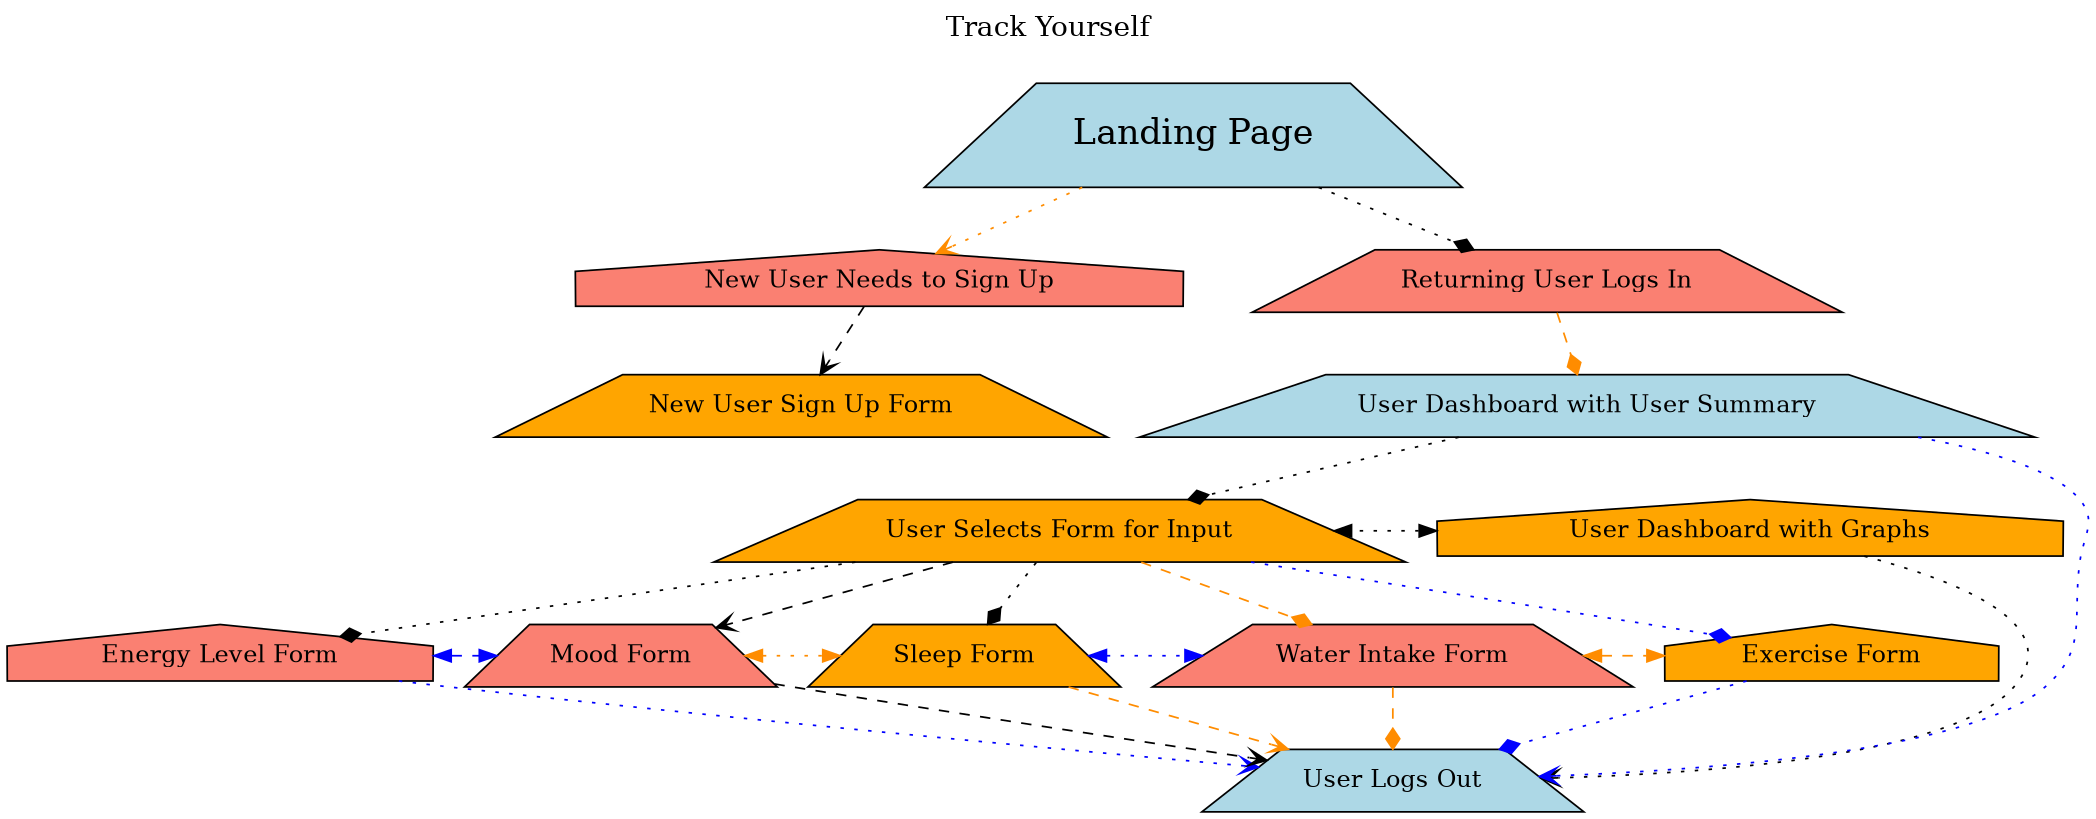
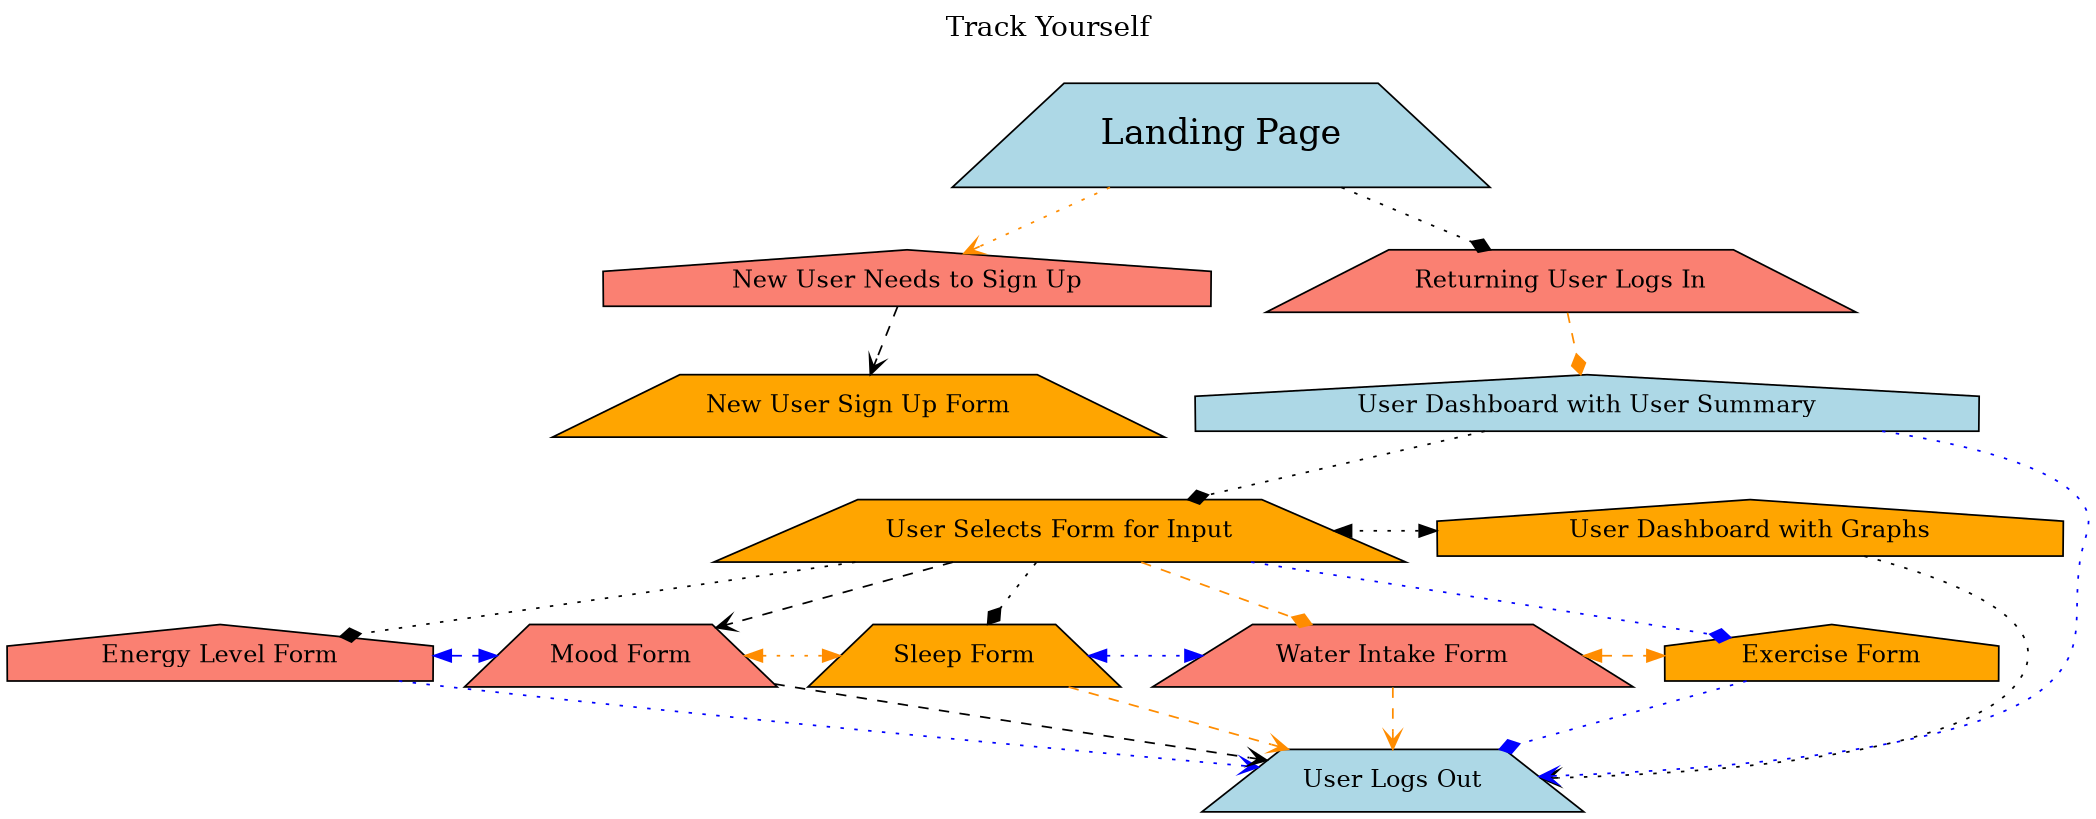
(1587, 406) -> (1587, 406)
(1393, 708) -> (1393, 710)
